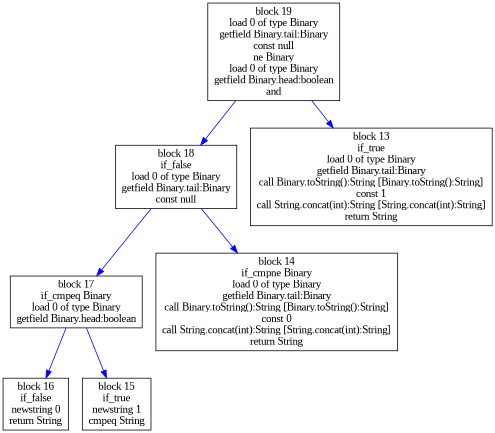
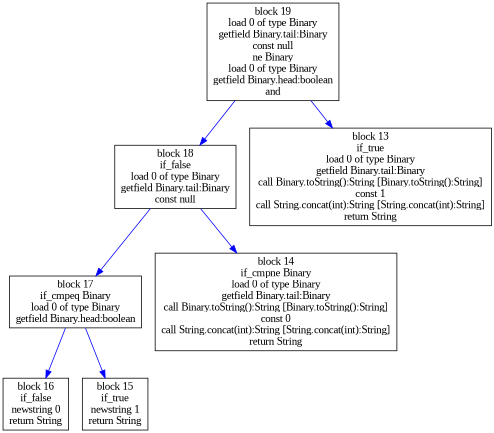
(117, 404) -> (115, 404)
